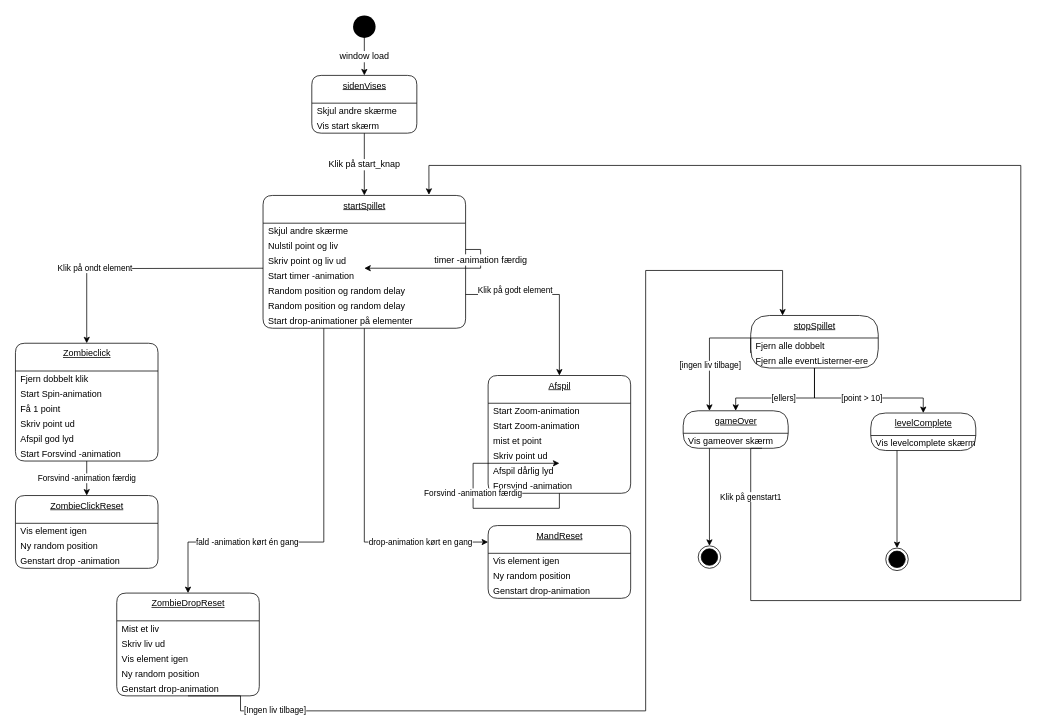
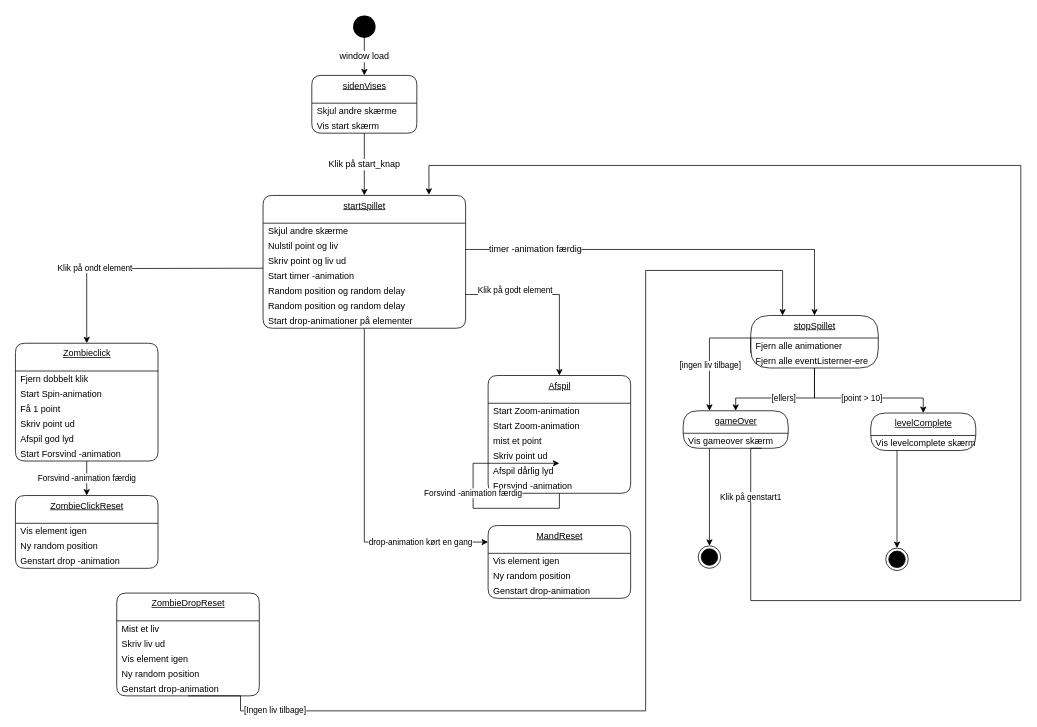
(435, 268) -> (677, 249)
(795, 346) -> (804, 346)
(324, 438) -> none
